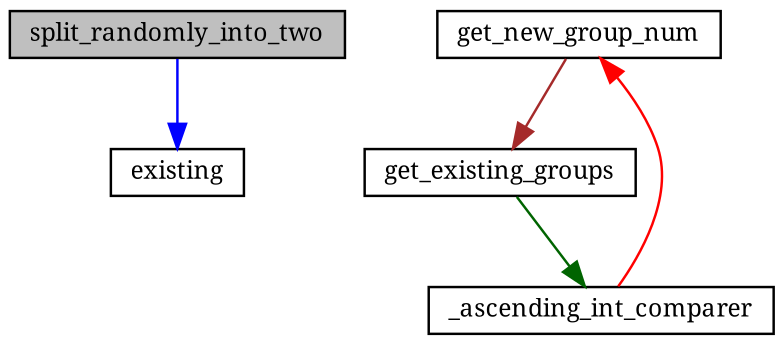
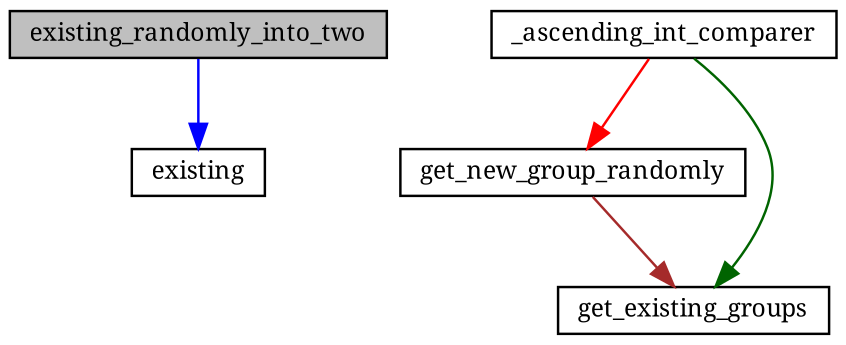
(177, 34) -> (198, 34)
(579, 34) -> (573, 172)
(543, 232) -> (769, 155)
